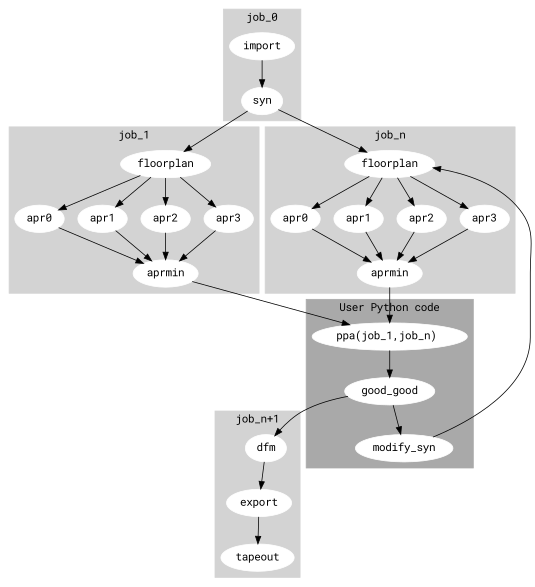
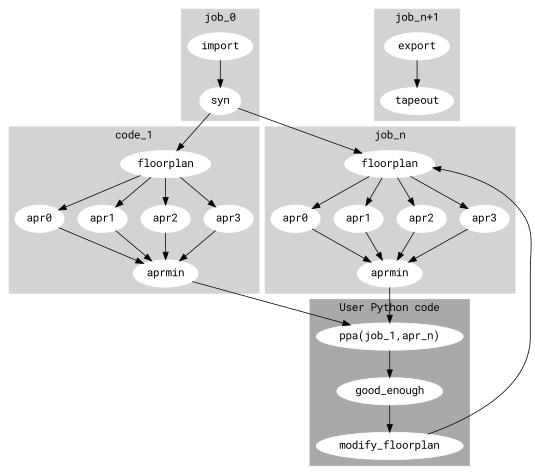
(134, 136) -> (134, 136)
(390, 337) -> (390, 337)
(390, 391) -> (390, 391)
(266, 448) -> none
(404, 448) -> (390, 446)
